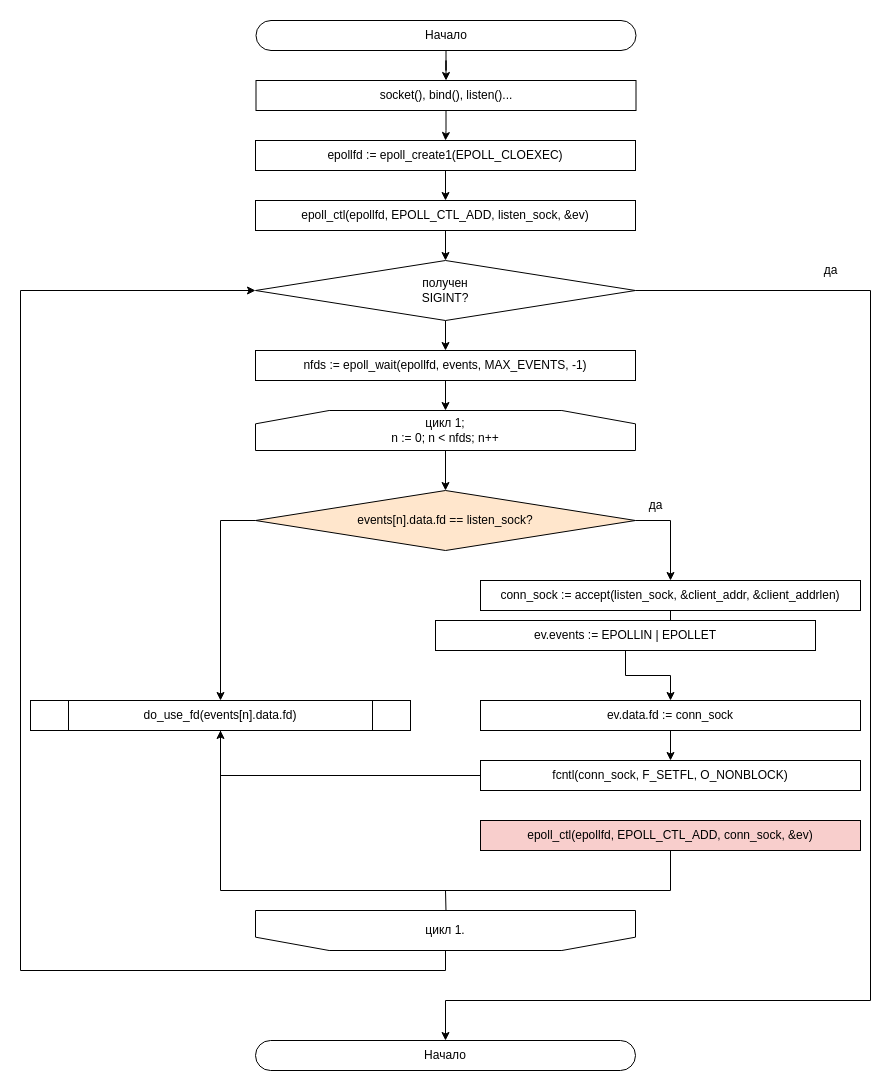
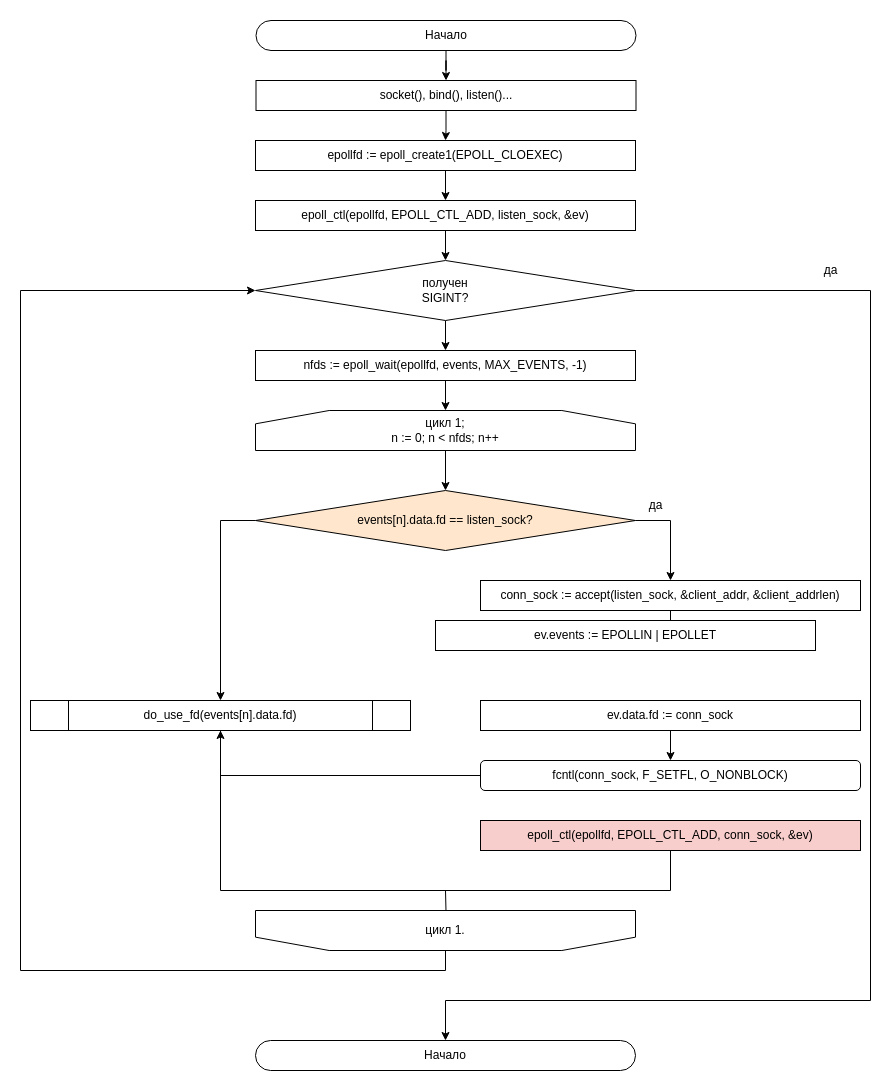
(645, 676) -> none
(671, 776) -> (671, 776)
